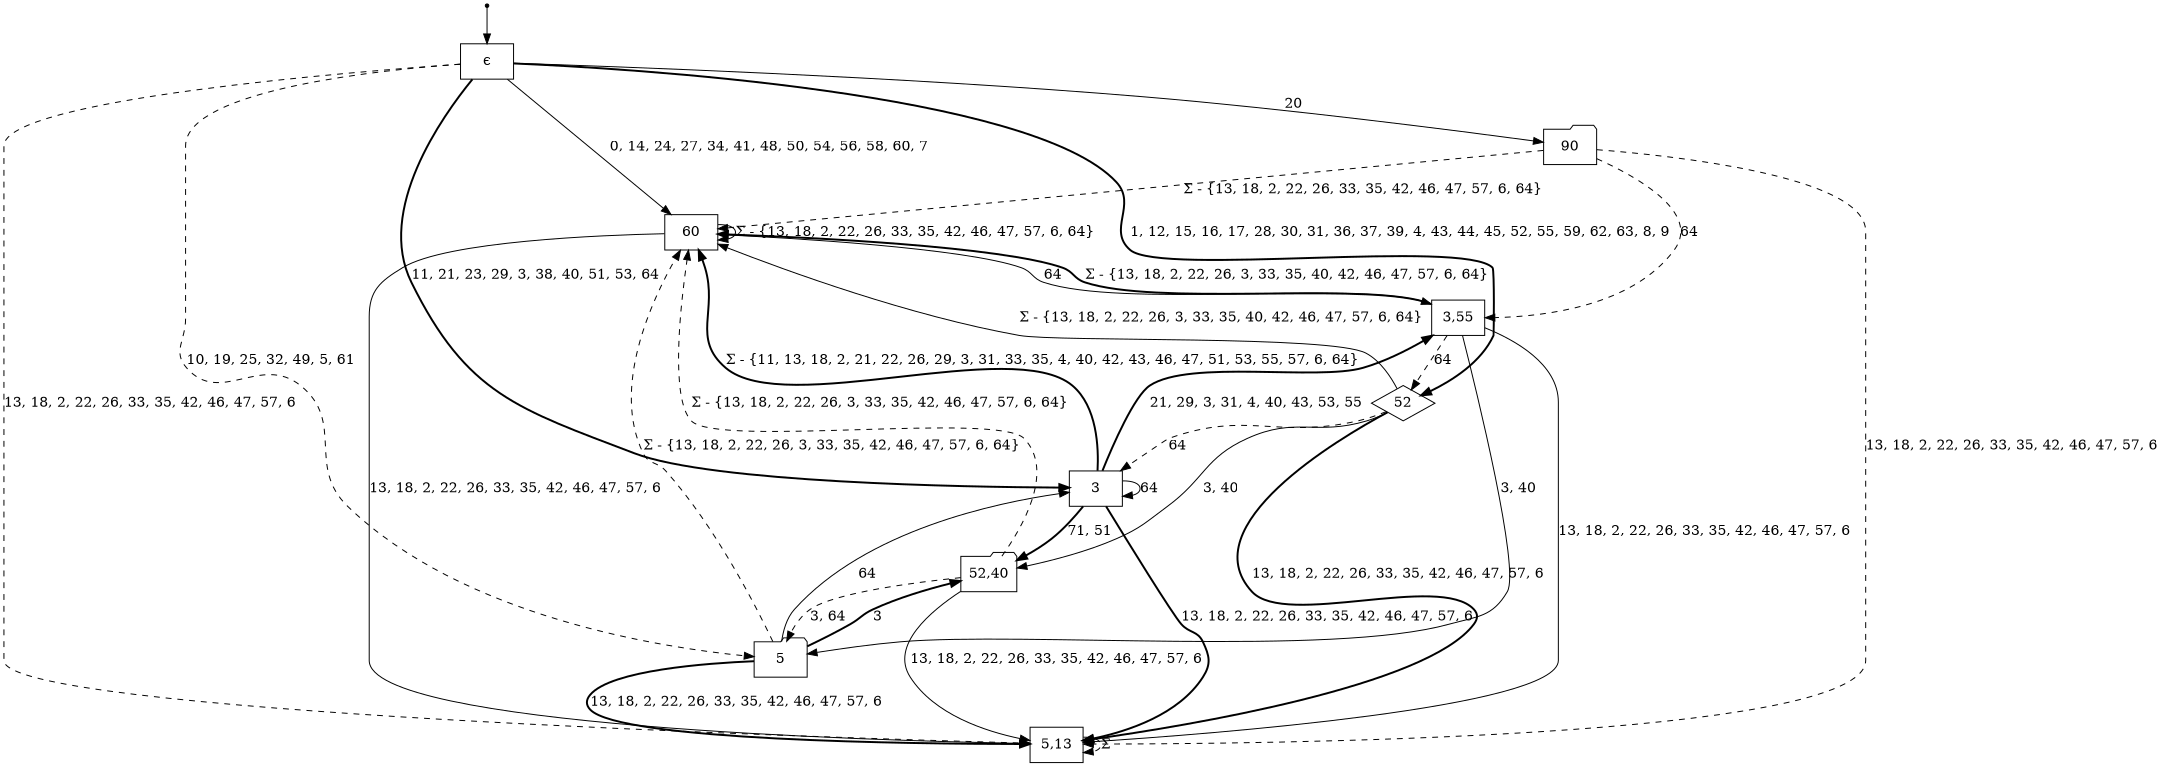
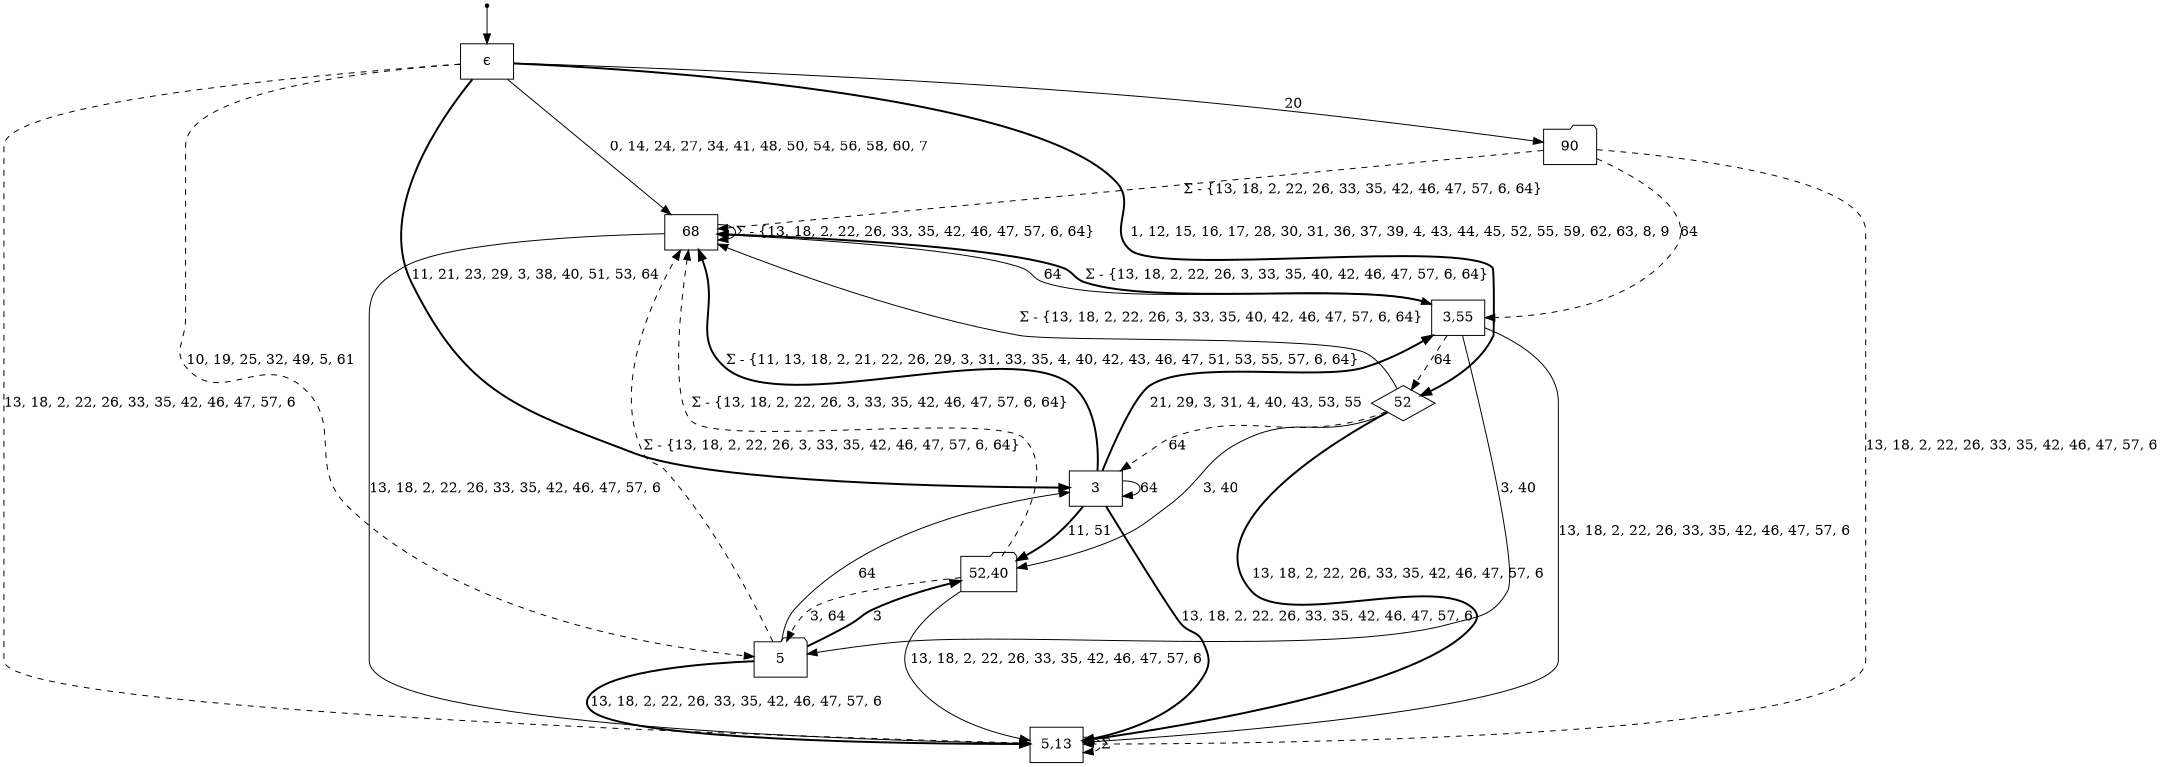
(691, 232) -> (691, 232)
(1090, 531) -> (1090, 531)
